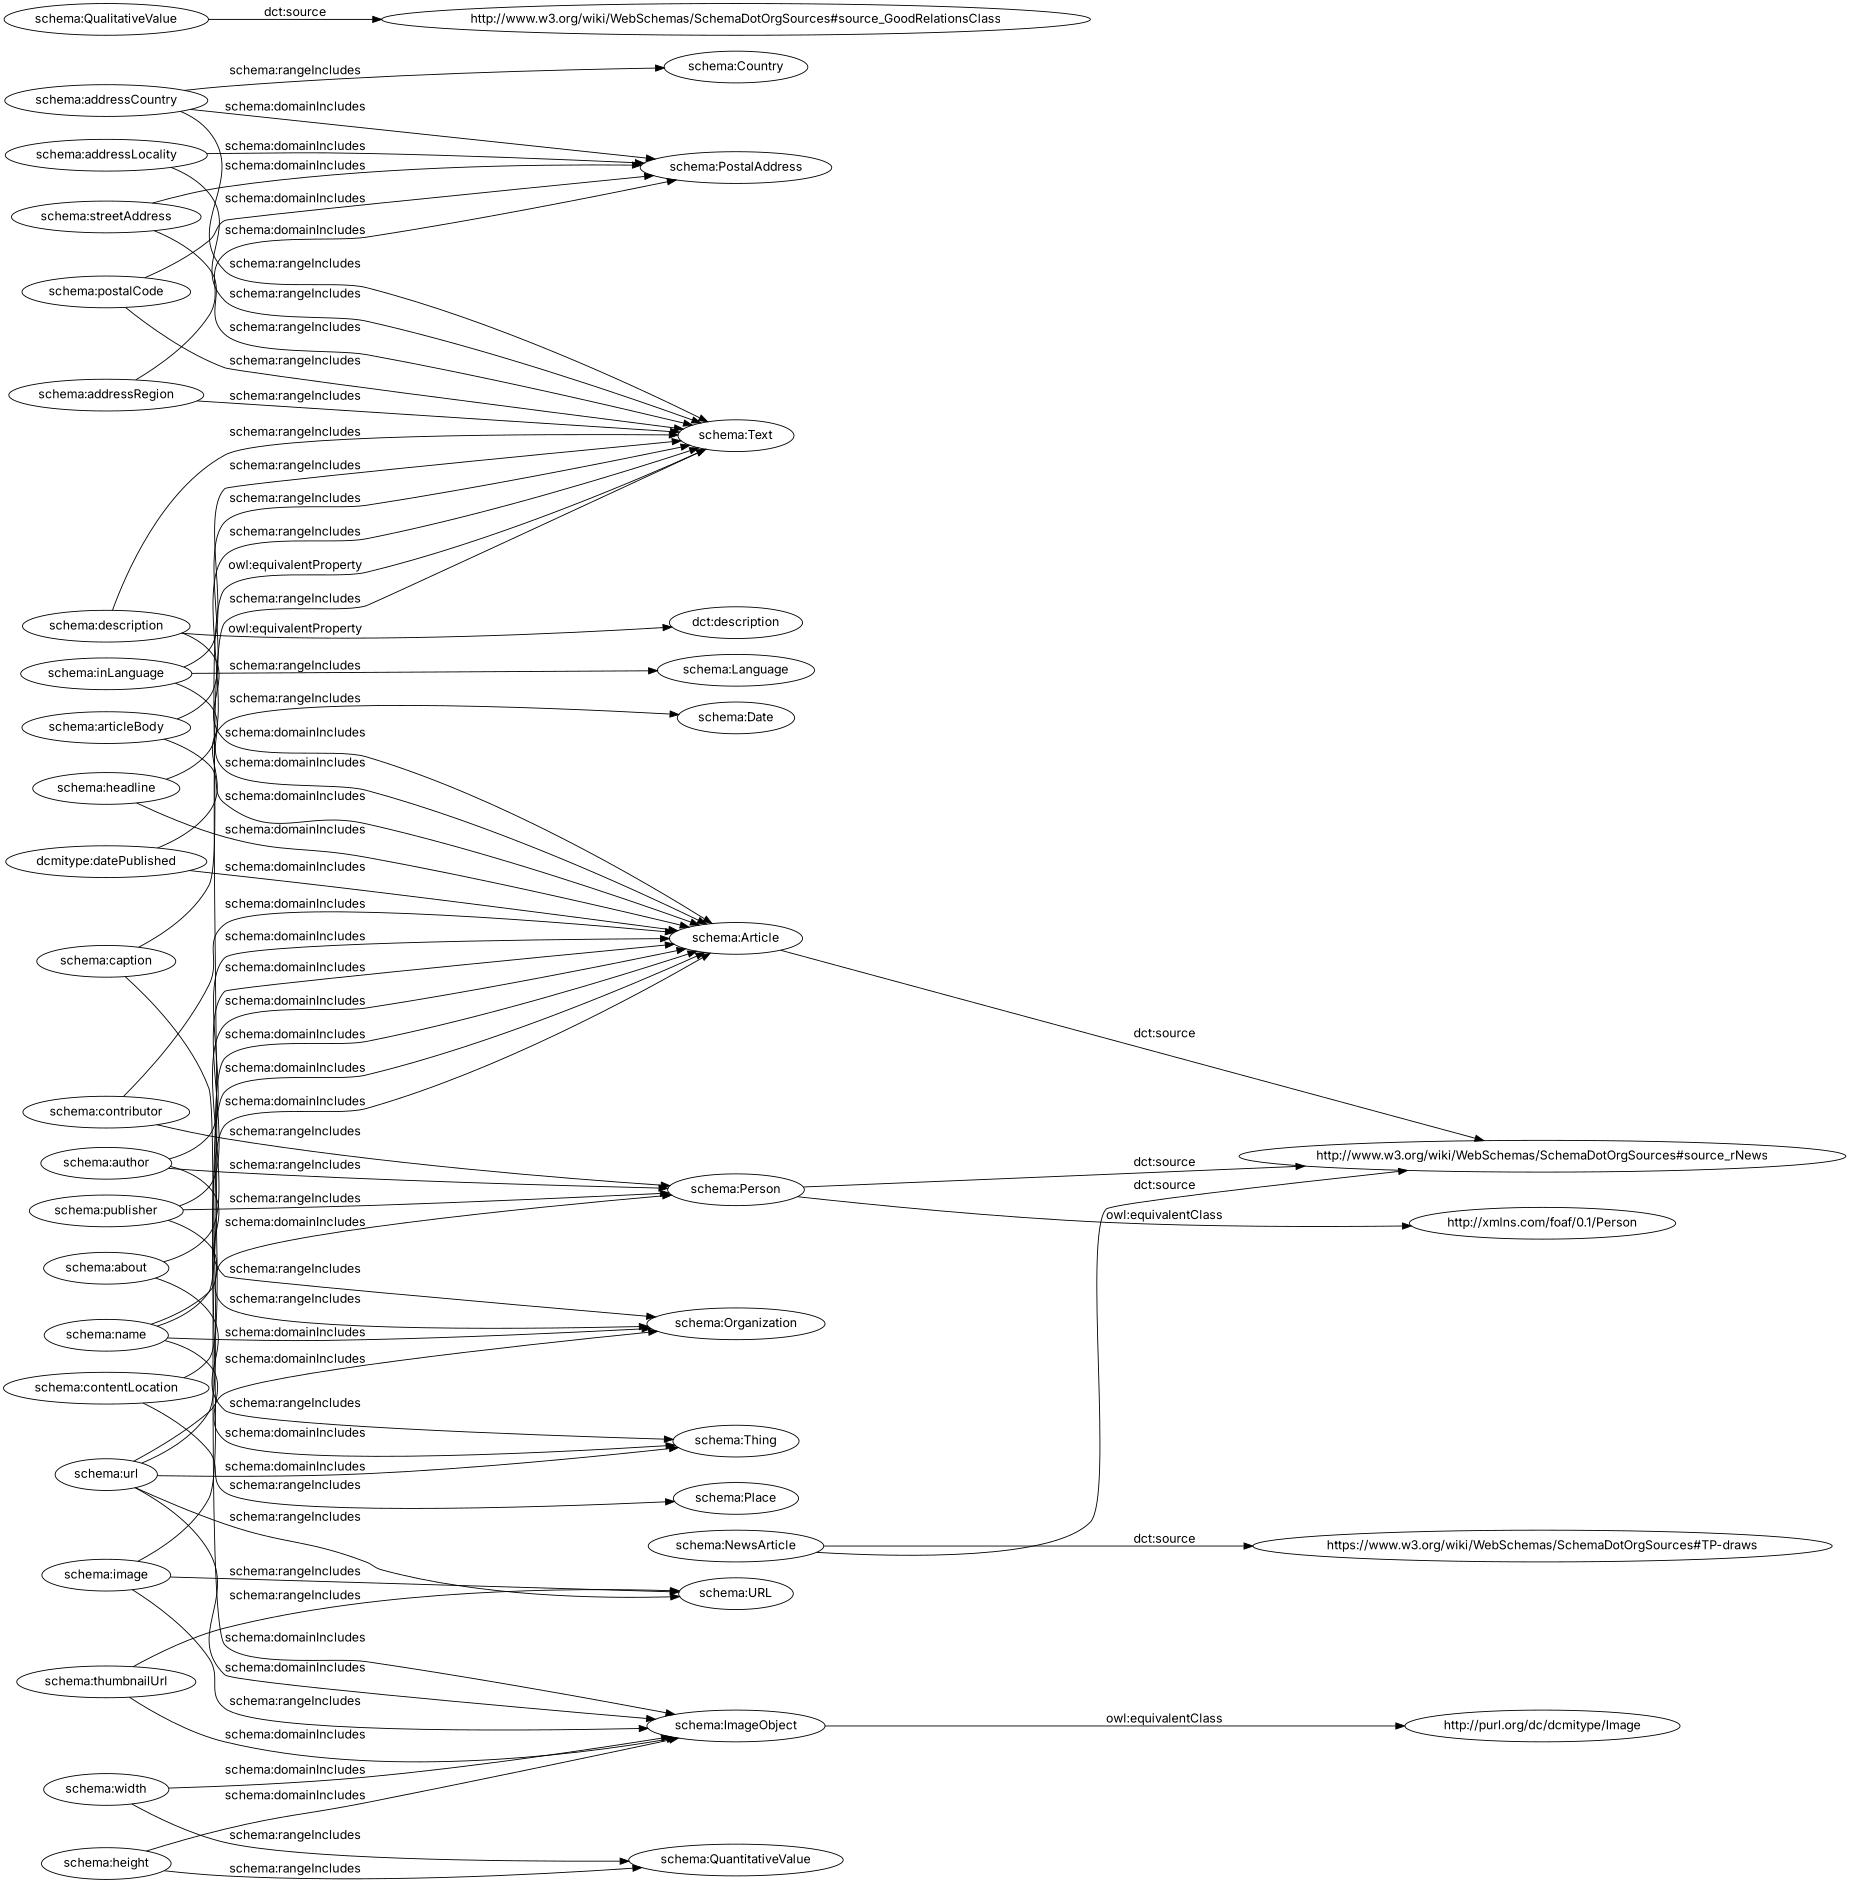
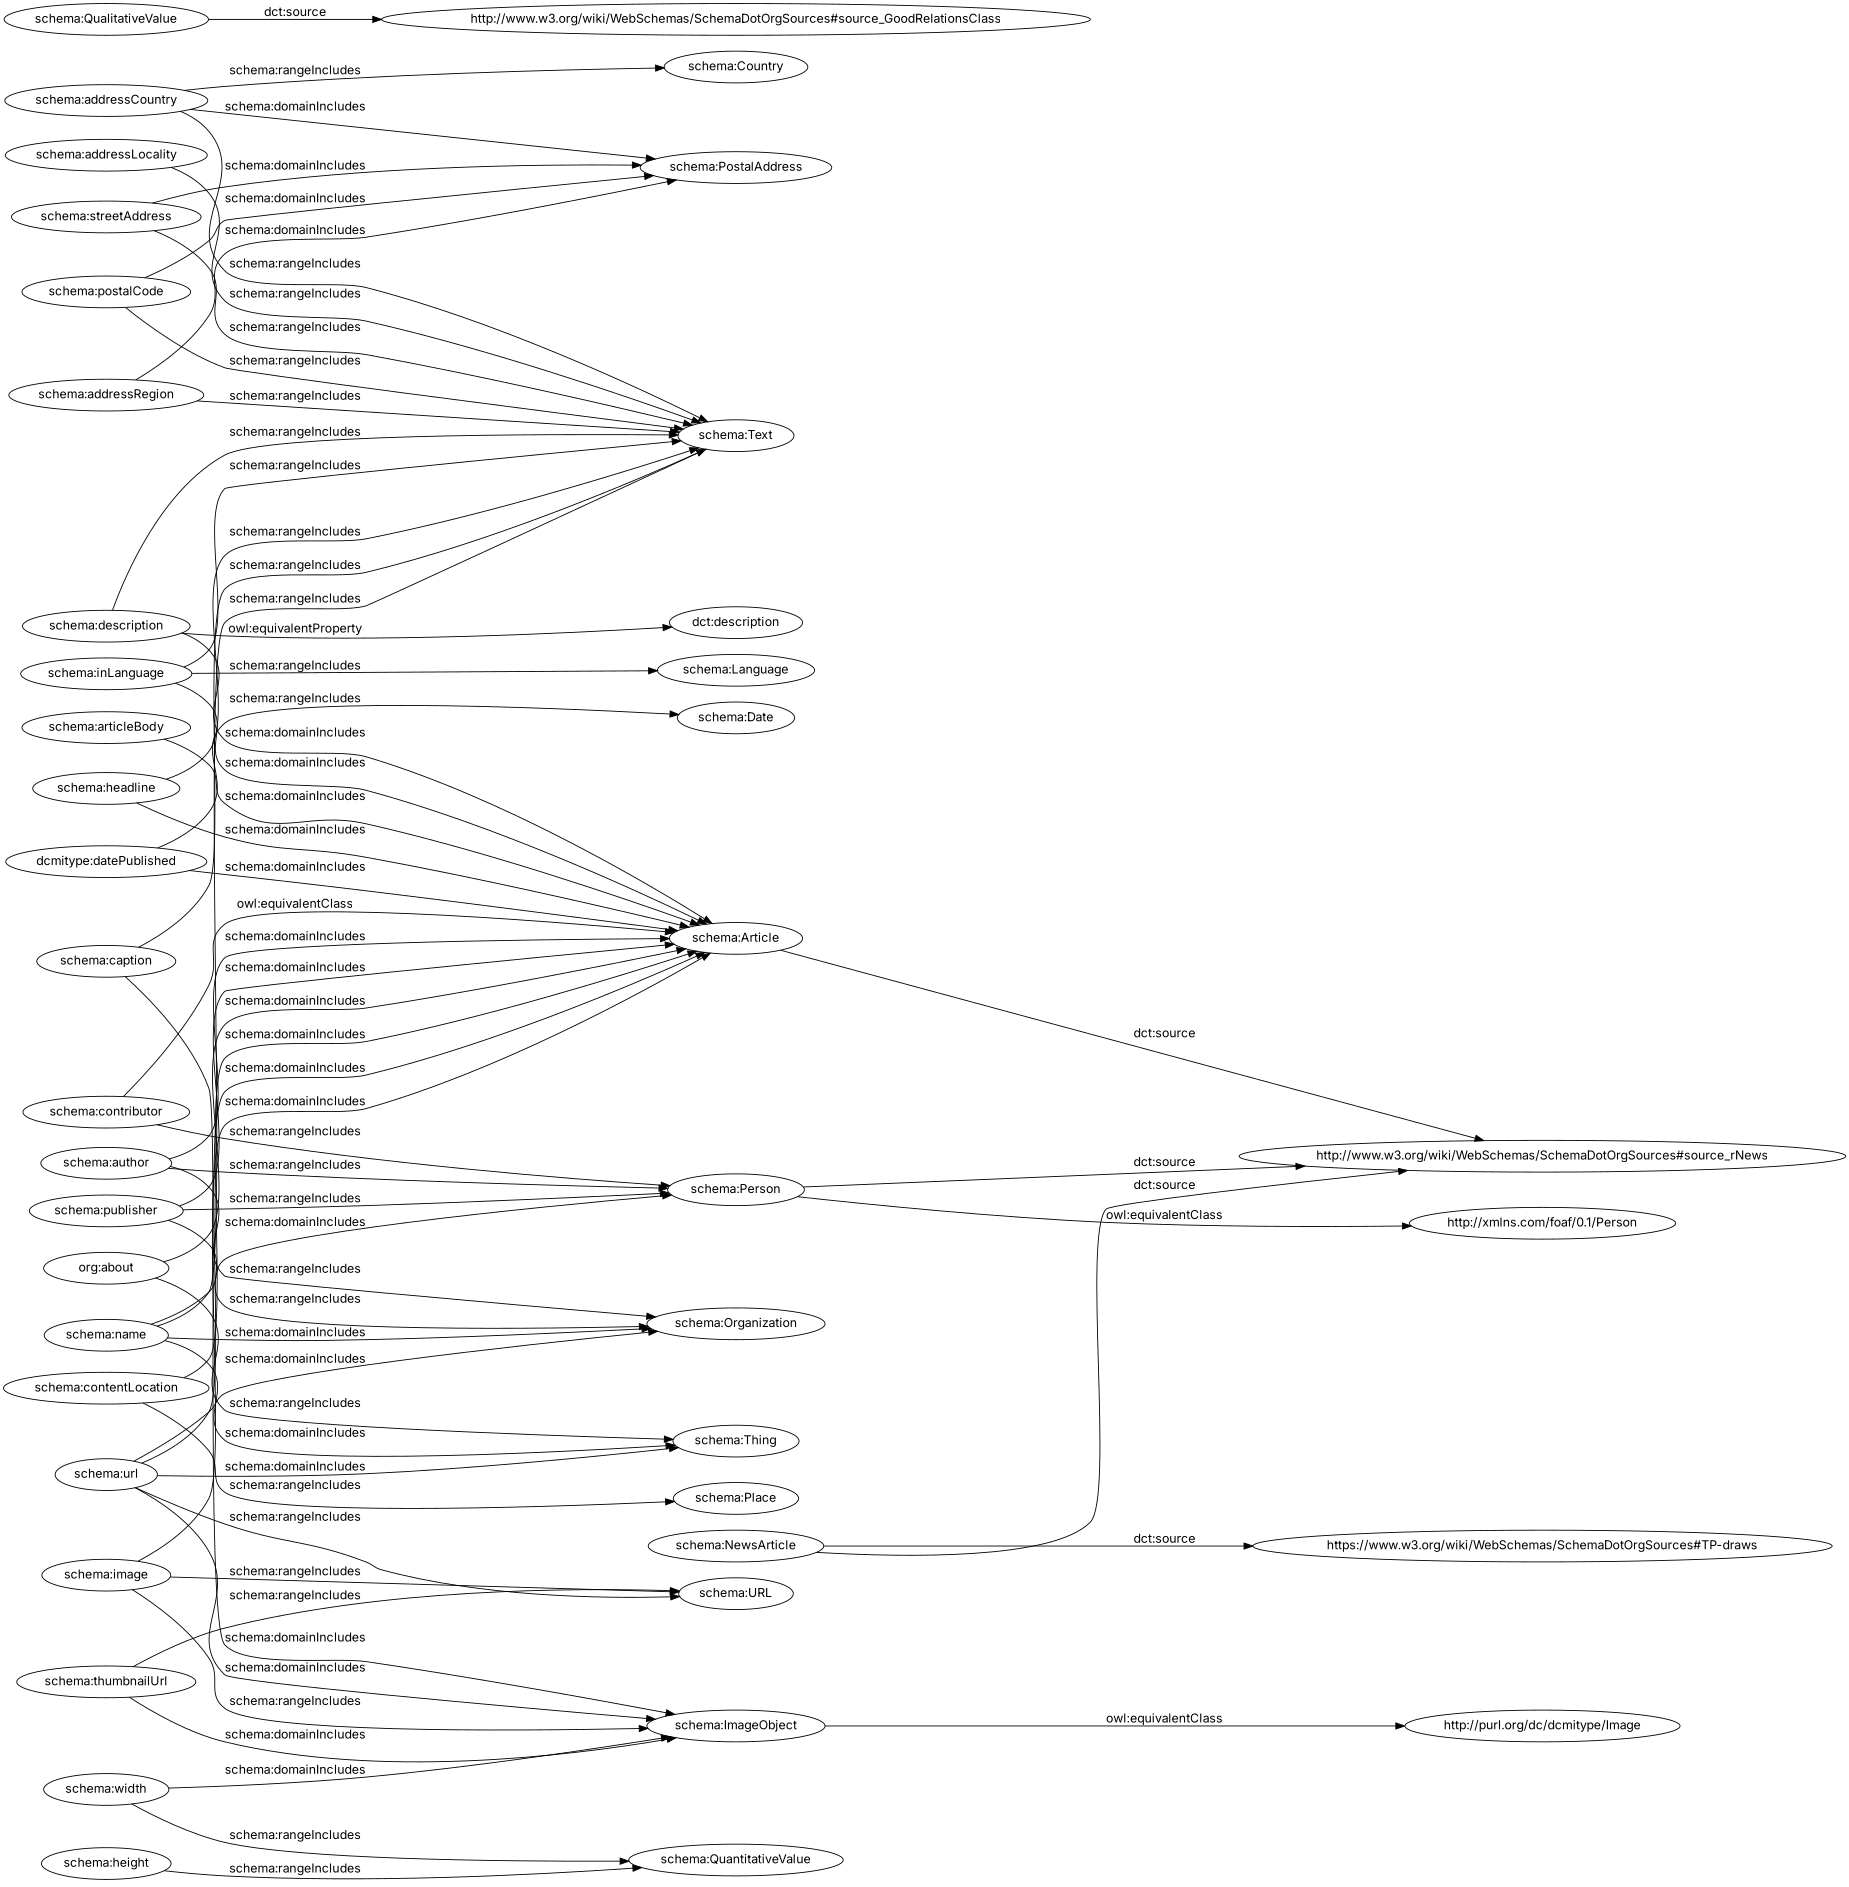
(421, 155) -> none
(345, 507) -> none
(295, 566) -> (295, 566)
(295, 904) -> (295, 904)
(106, 1268) -> (106, 1268)
(408, 1794) -> none
